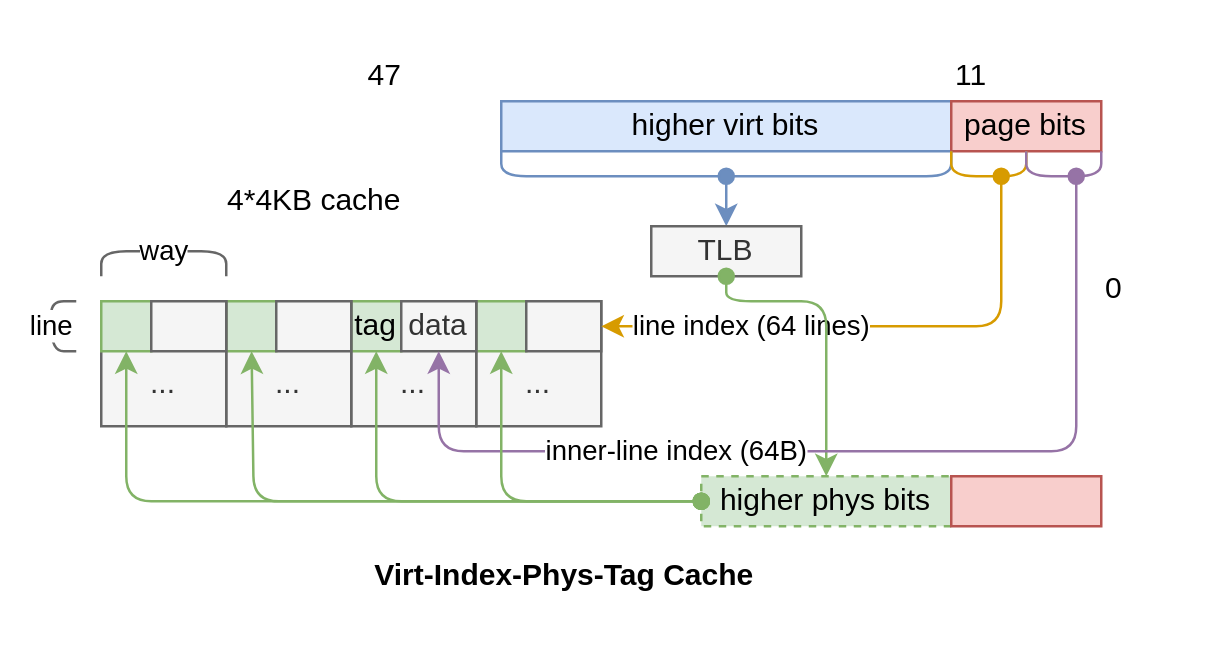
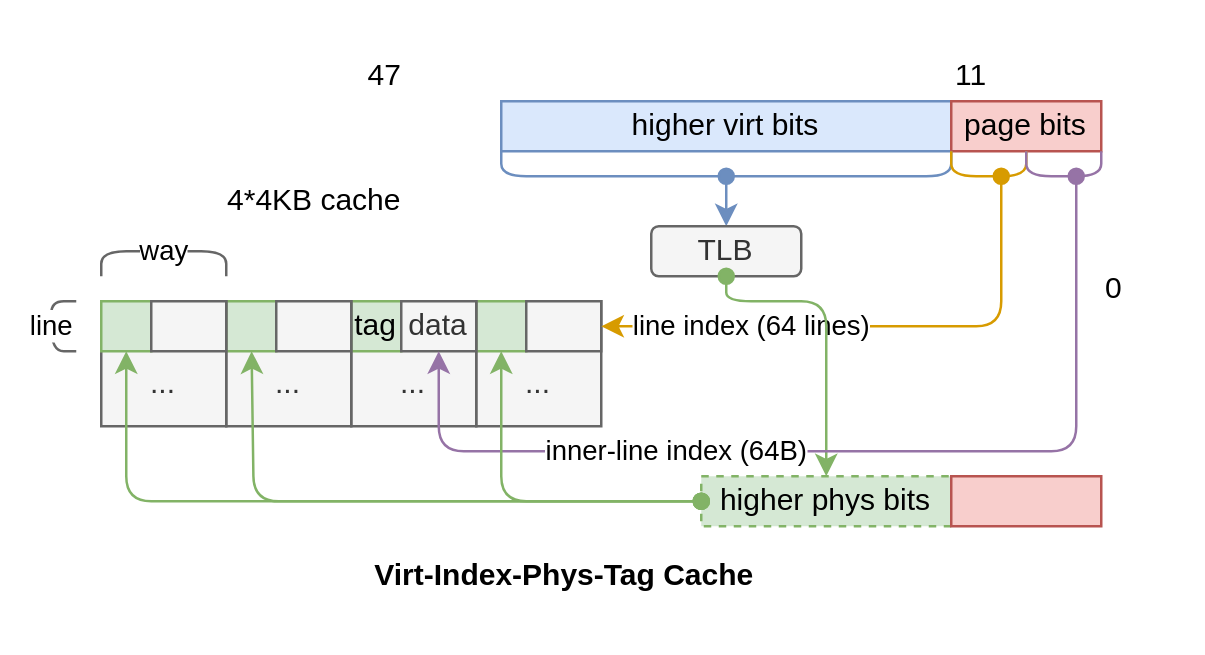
(726, 251) -> (726, 251)
(376, 431) -> none
